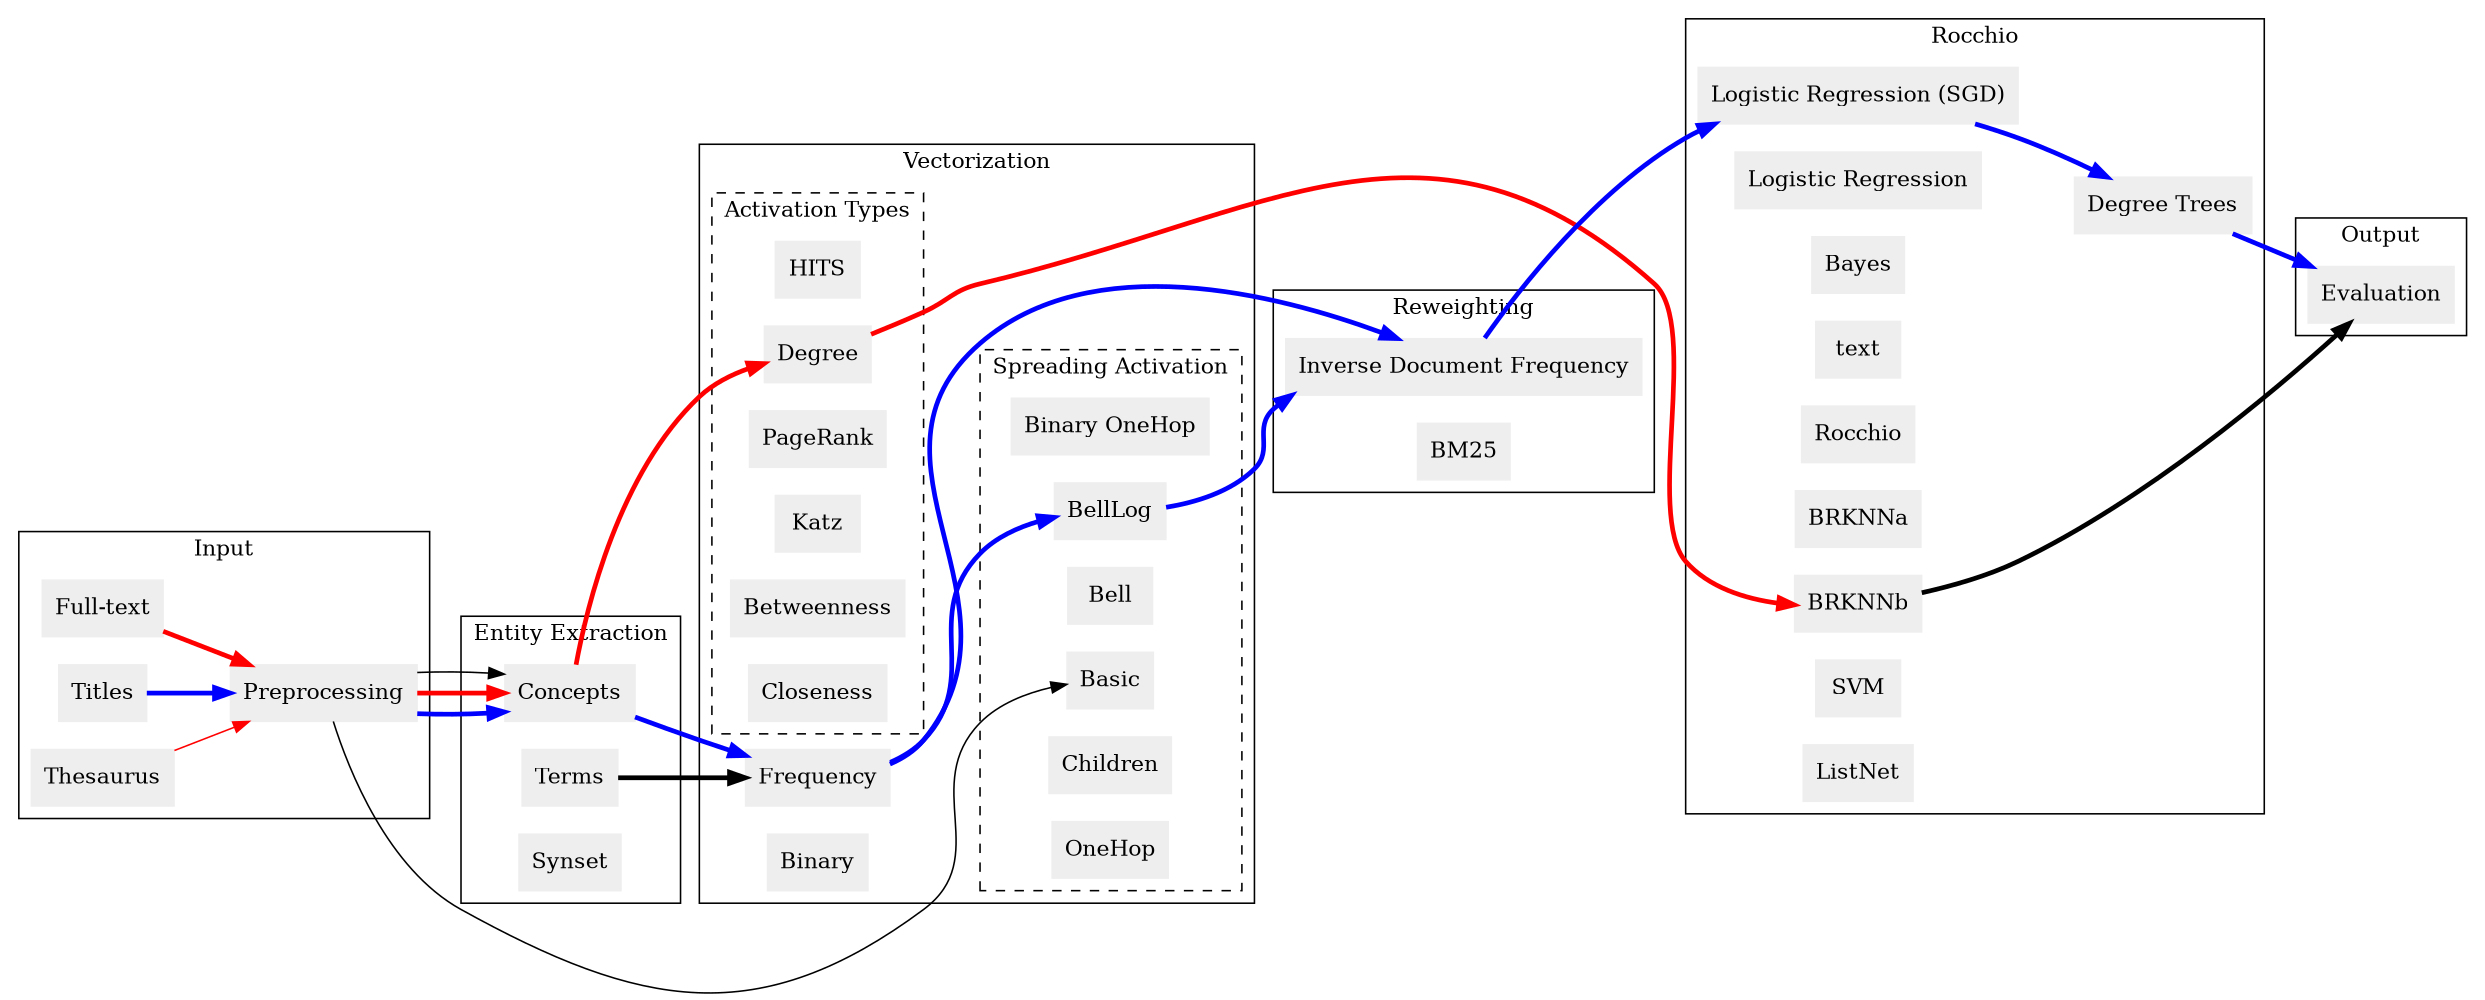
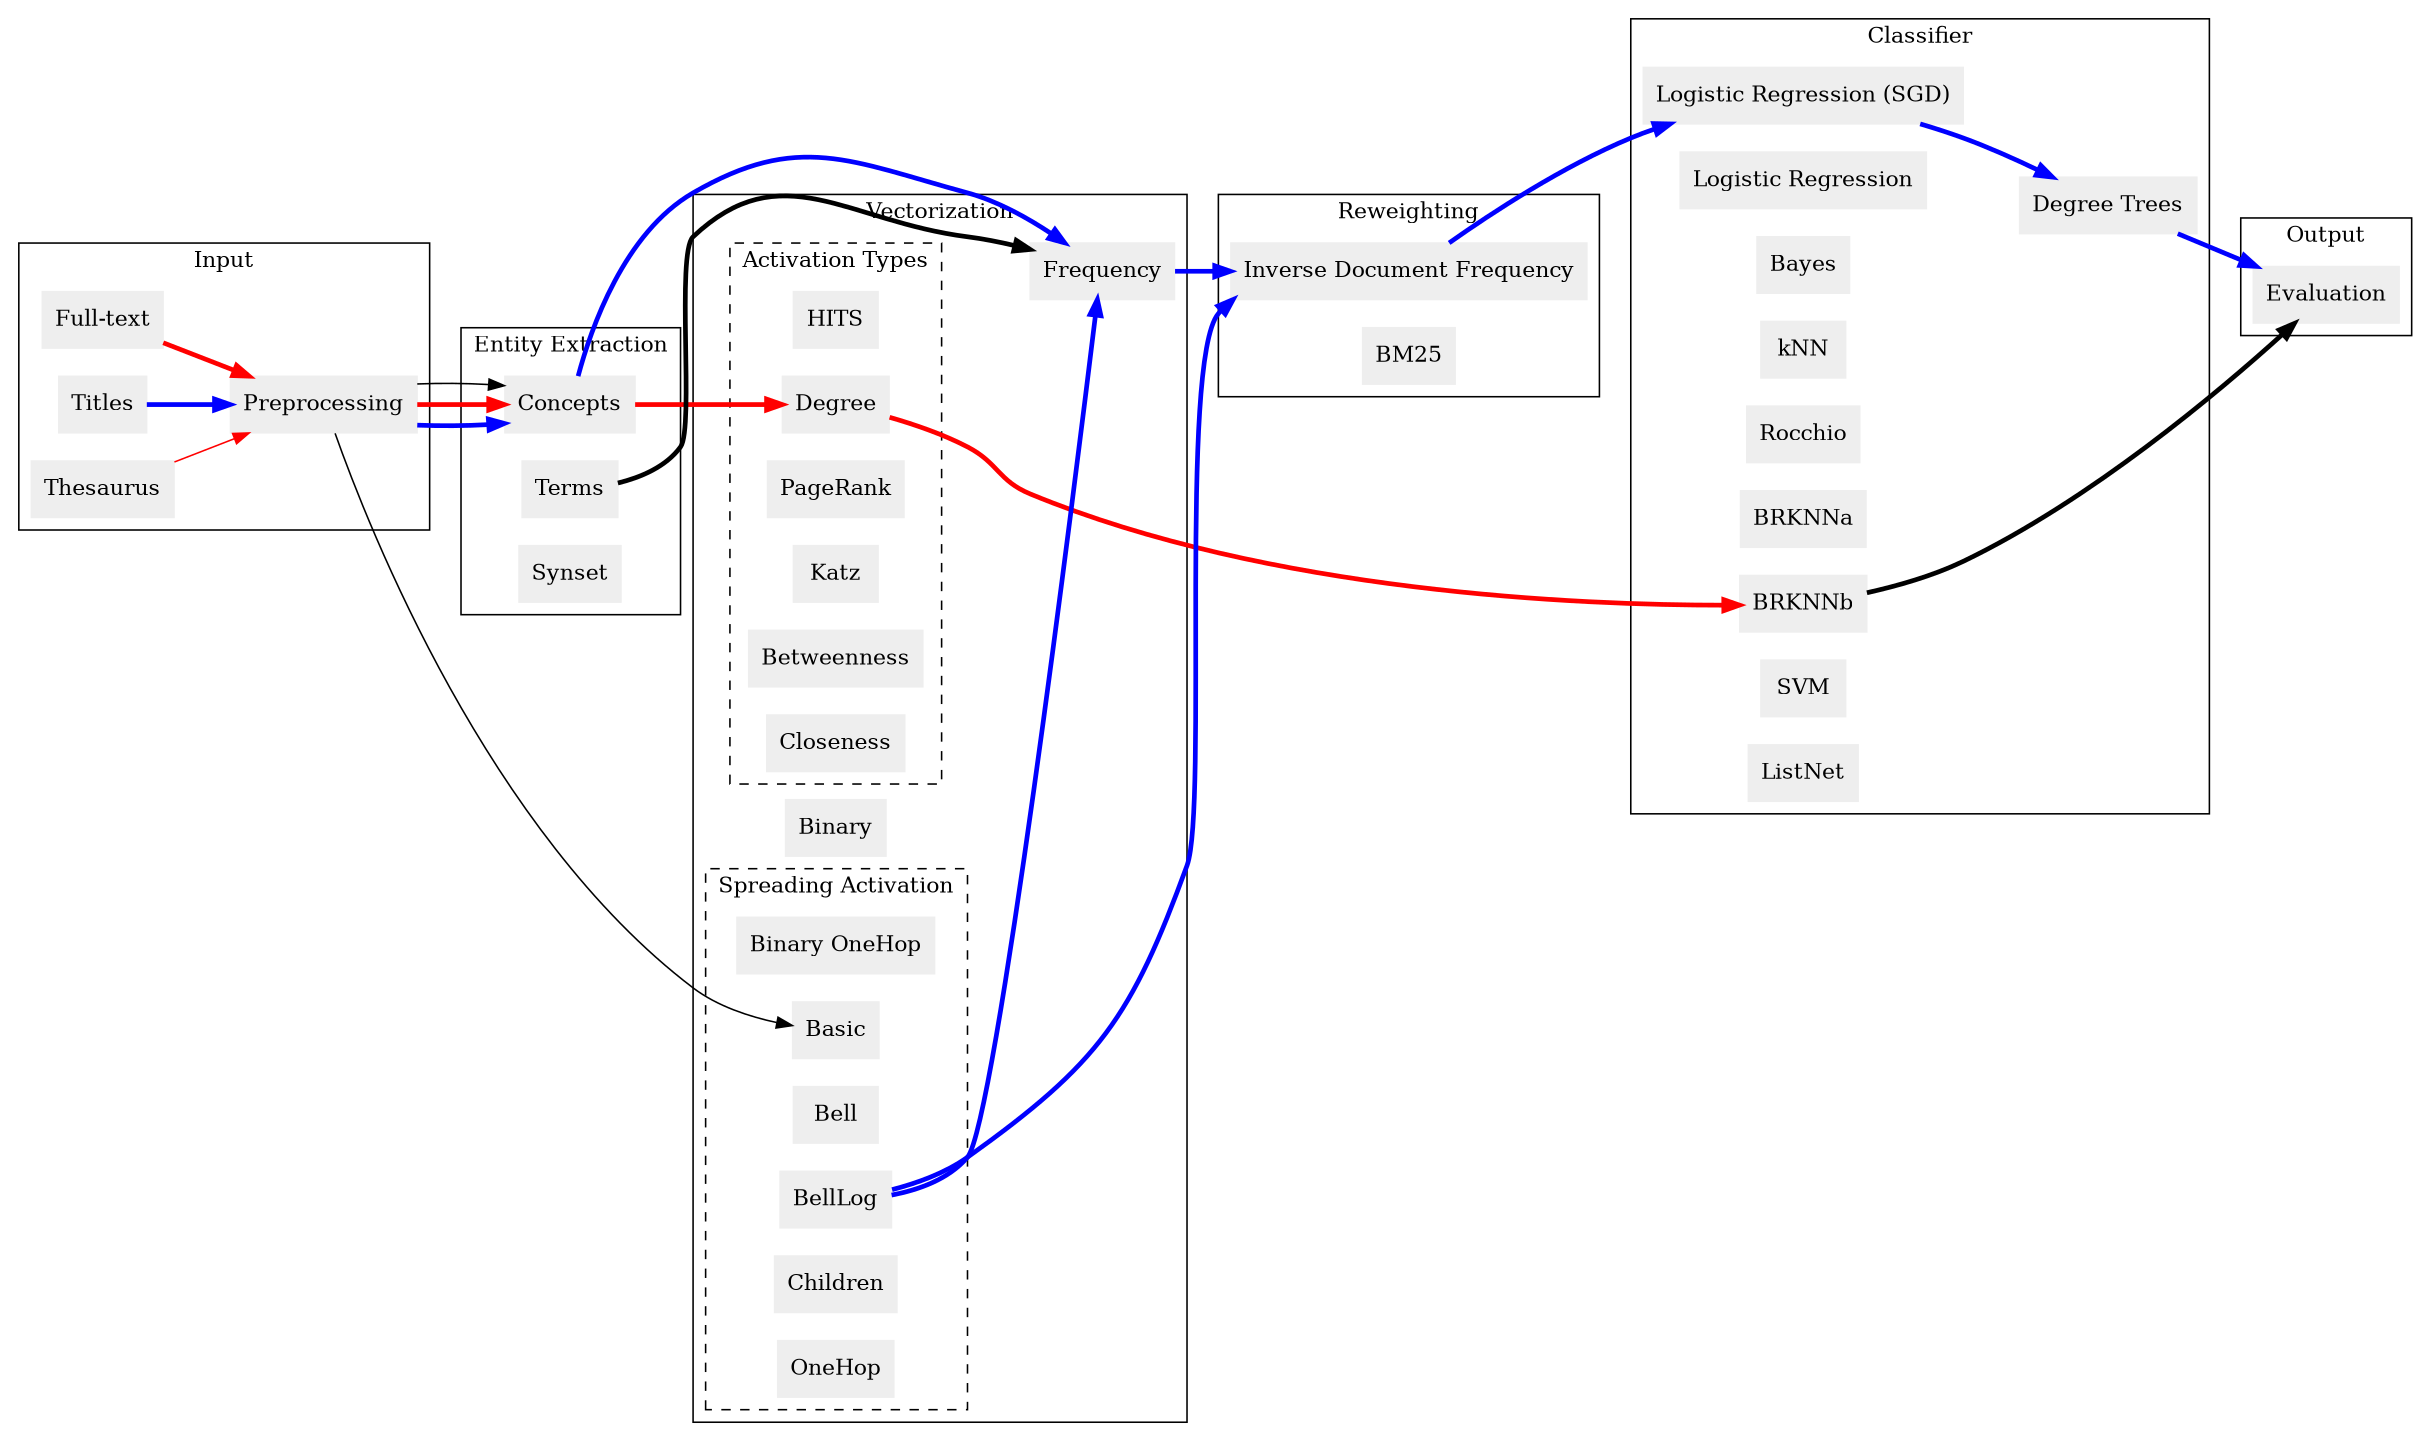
(1975, 37) -> (1920, 37)
(1858, 350) -> (1803, 350)
(965, 573) -> (1035, 781)
